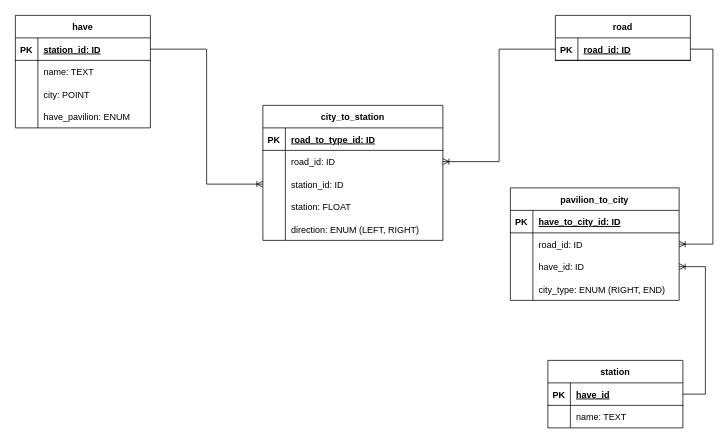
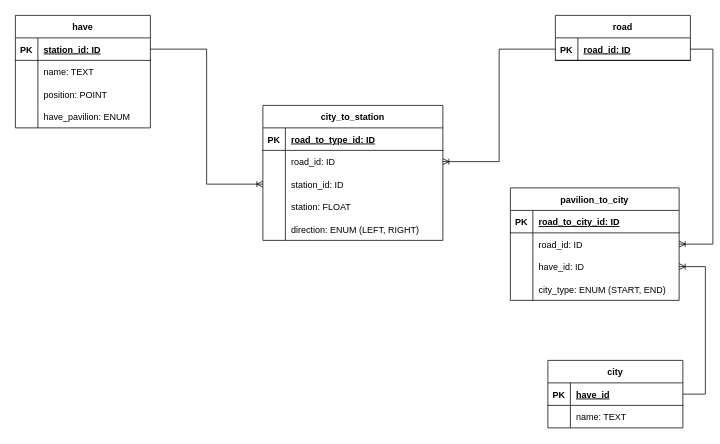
(68, 95) -> (77, 95)
(582, 222) -> (582, 222)
(602, 290) -> (602, 290)
(615, 372) -> (615, 372)
